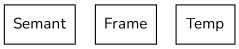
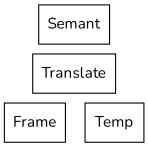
none -> (74, 74)
